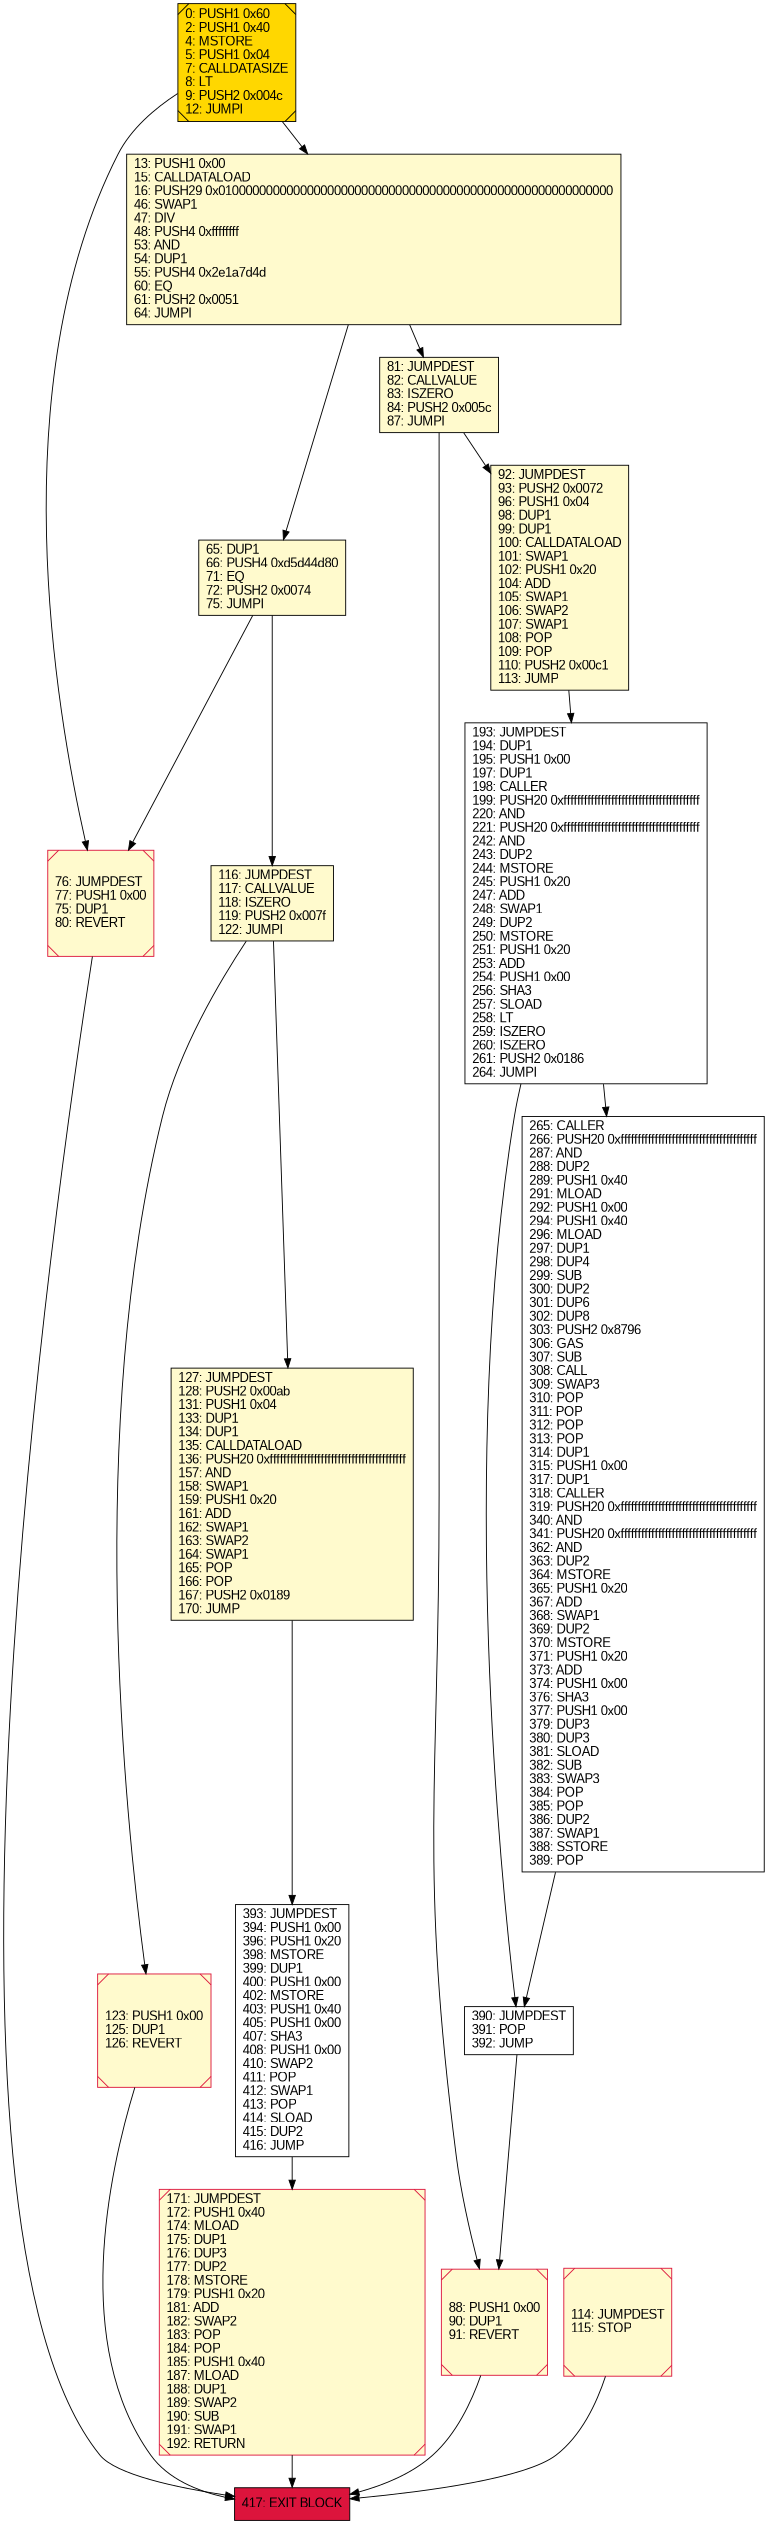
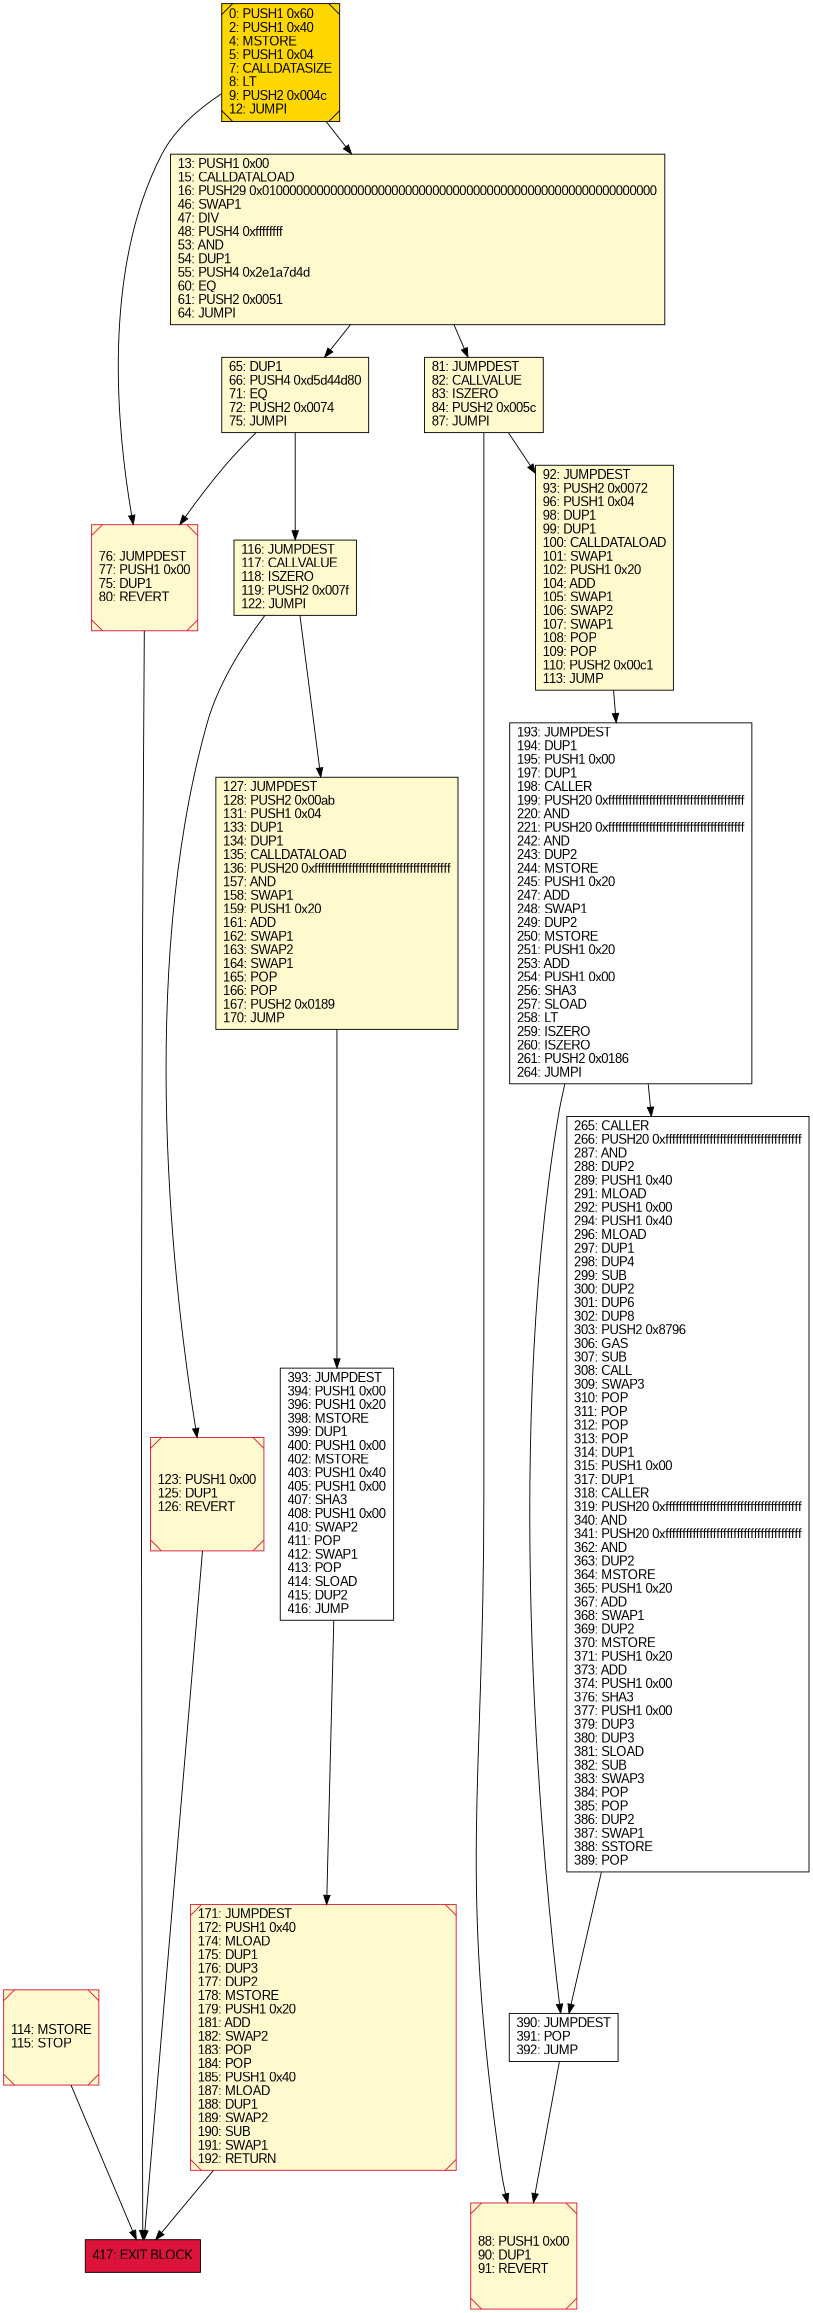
(618, 2322) -> (51, 2037)
(436, 2451) -> none
